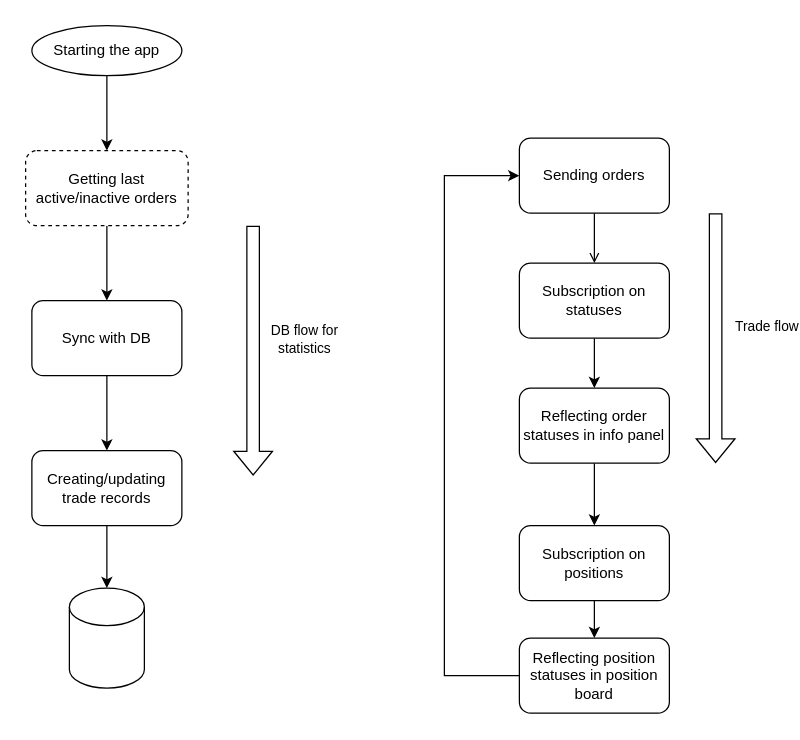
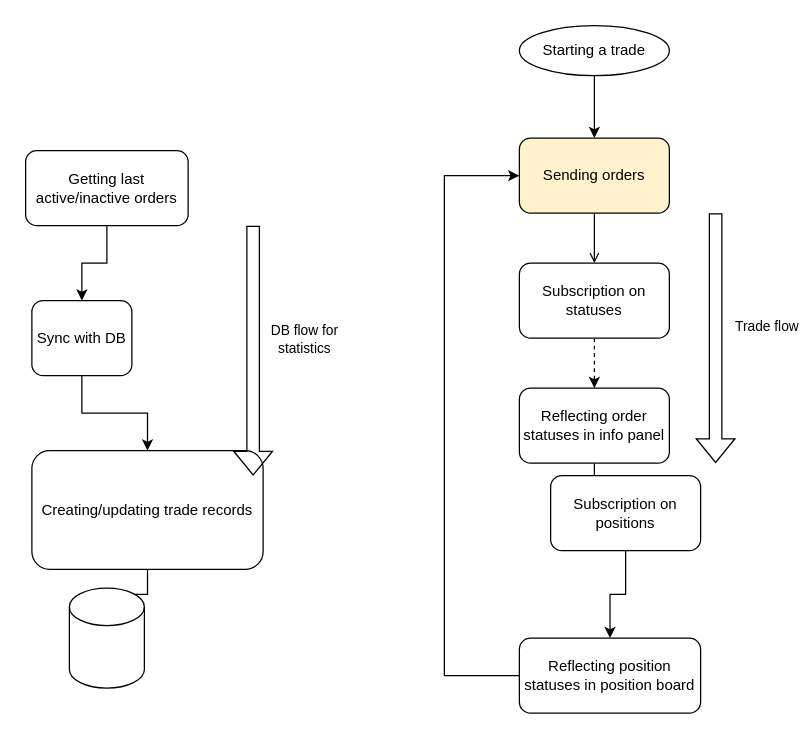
(107, 51) -> none
none -> (594, 51)
none -> (594, 103)
(107, 109) -> none
(594, 176) -> (594, 176)
(107, 188) -> (107, 188)
(107, 338) -> (82, 338)
(594, 358) -> (594, 358)
(107, 488) -> (148, 510)
(594, 563) -> (626, 513)
(594, 676) -> (610, 676)
